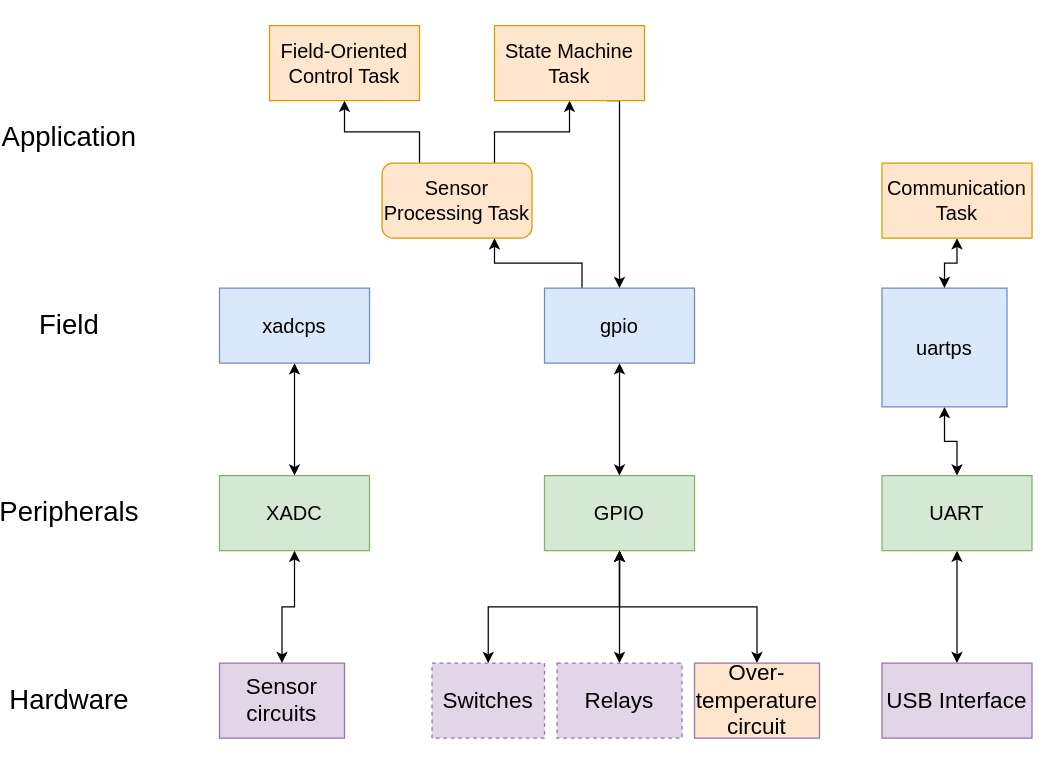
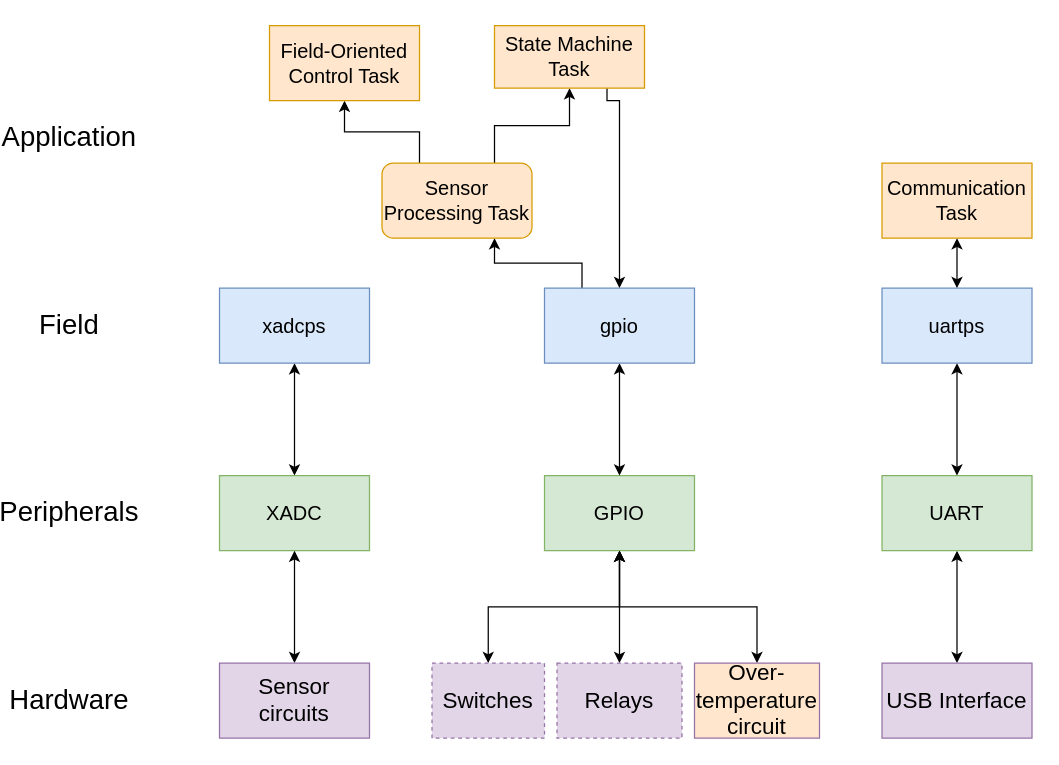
(569, 63) -> (569, 57)
(944, 348) -> (957, 326)
(282, 701) -> (294, 701)
